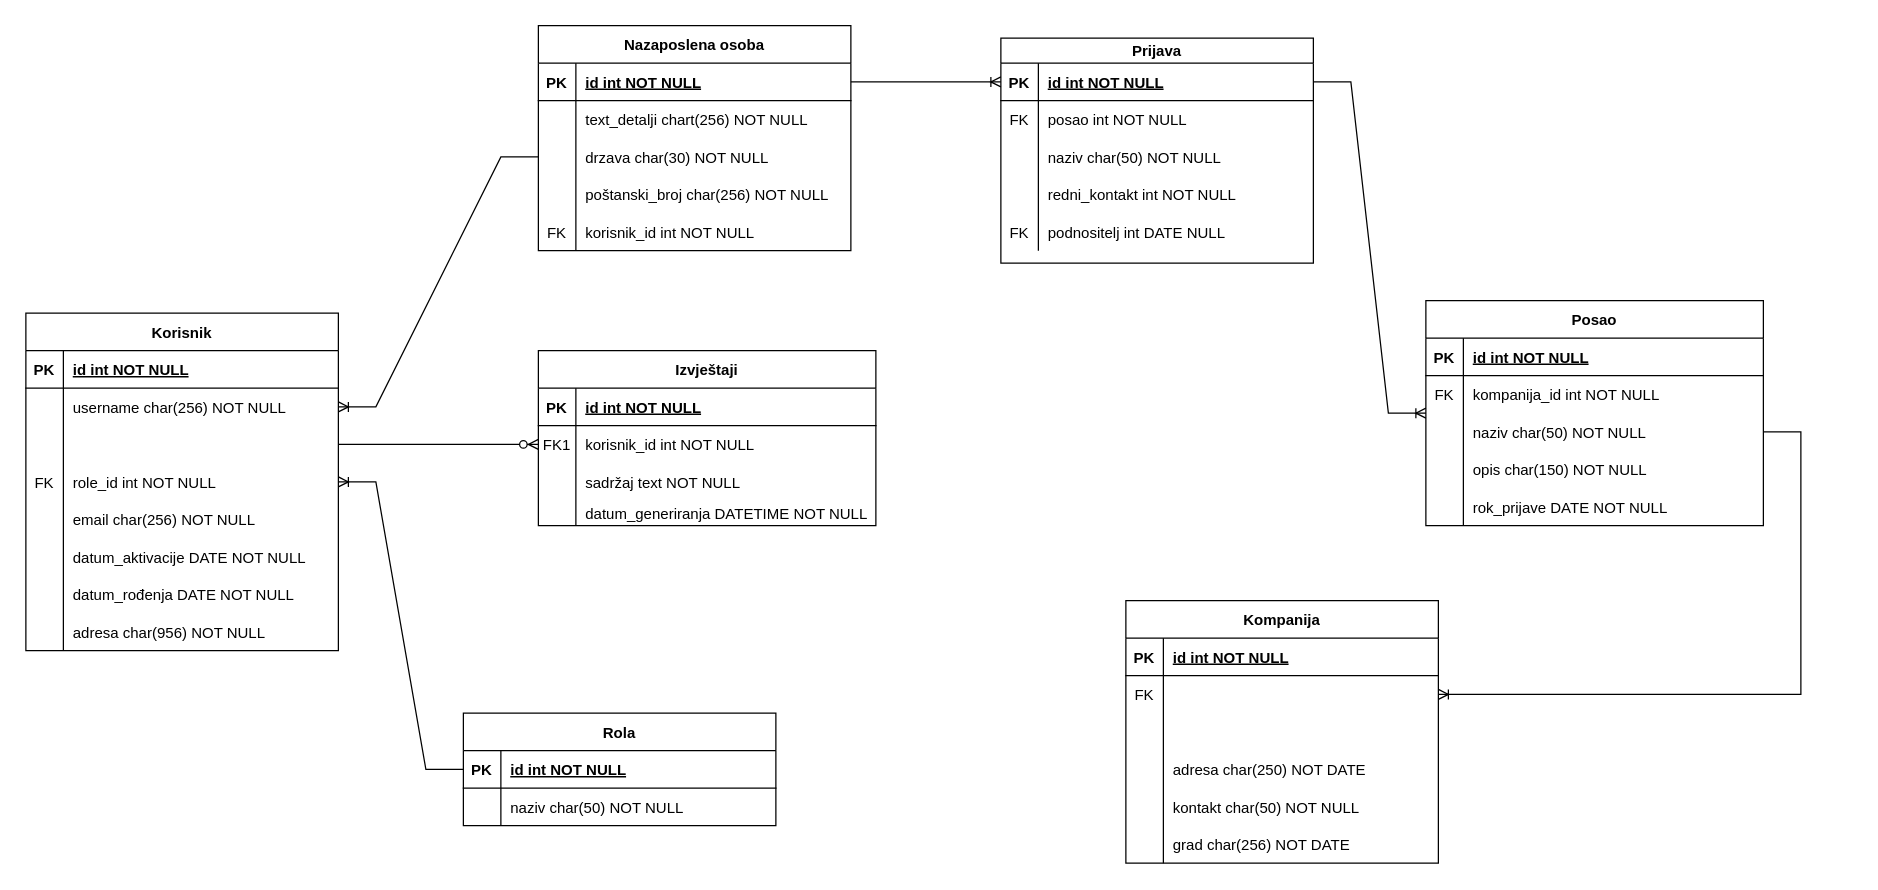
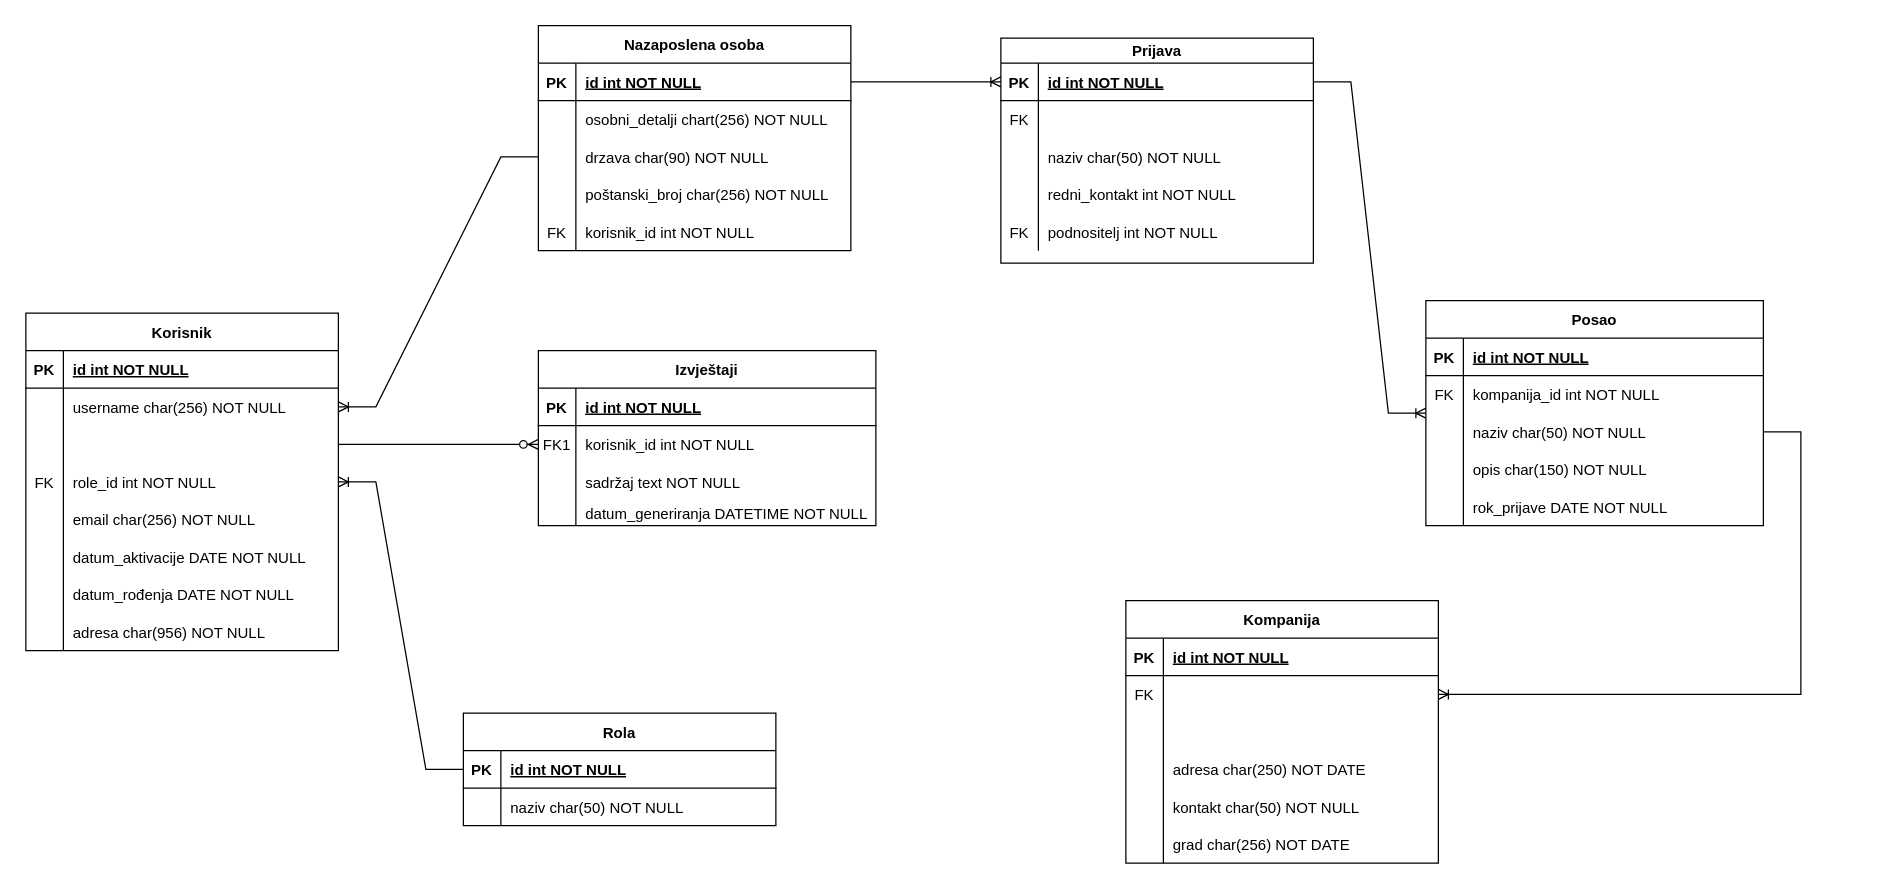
(1176, 119) -> none
(710, 120) -> (716, 120)
(680, 158) -> (680, 158)
(1141, 233) -> (1137, 233)
